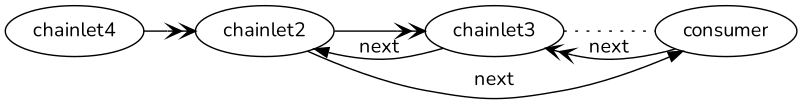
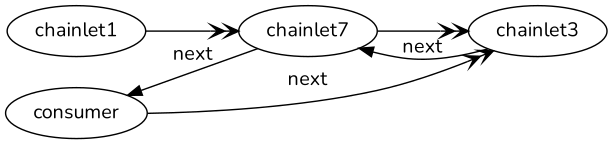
(75, 31) -> (76, 31)
(265, 31) -> (308, 31)
(609, 31) -> none
